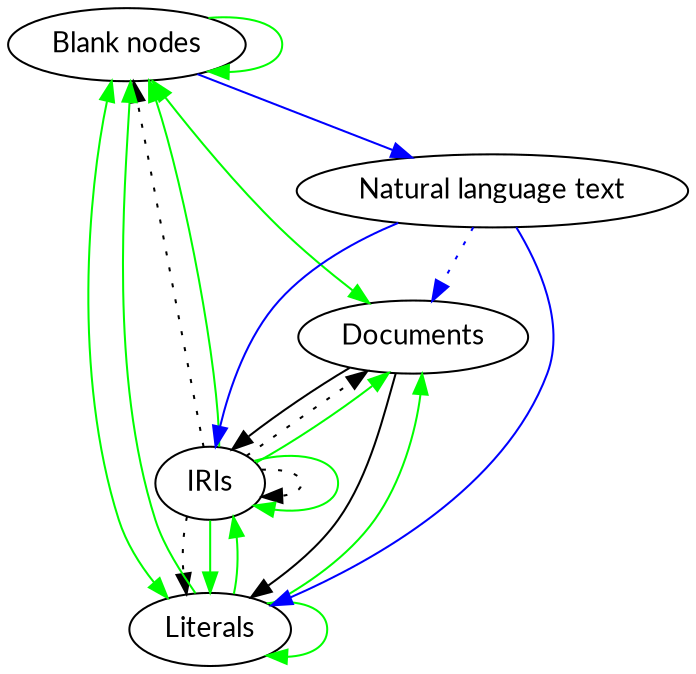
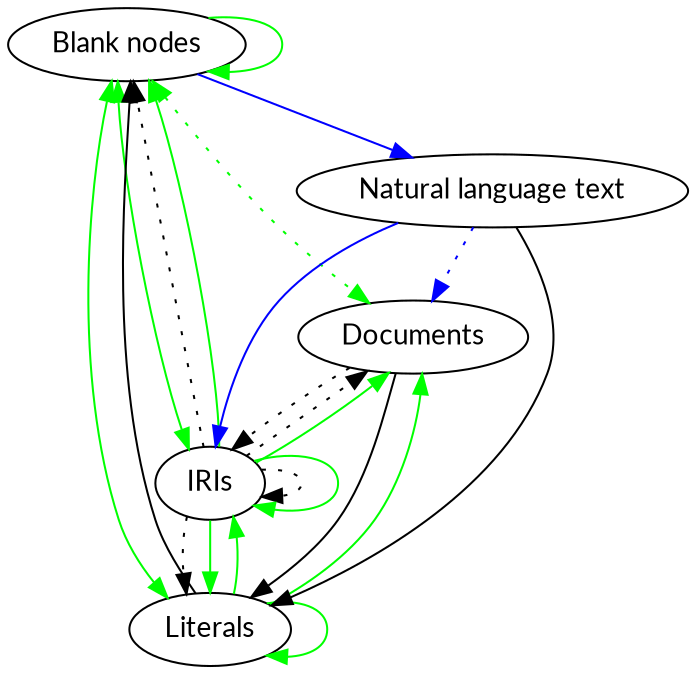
(253, 200) -> (253, 200)
none -> (142, 268)
(126, 354) -> (126, 354)
(298, 401) -> (298, 401)
(497, 456) -> (497, 456)
